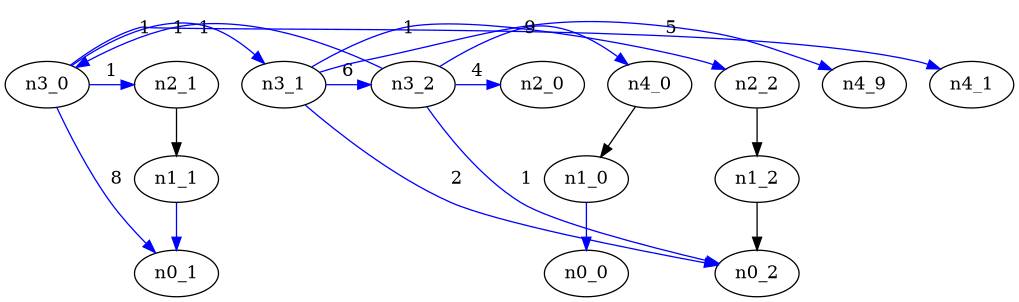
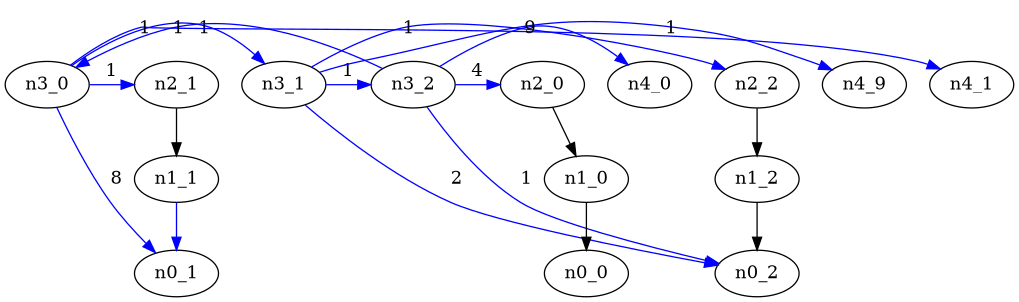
(672, 28) -> (672, 28)
(348, 71) -> (348, 71)
(622, 126) -> (561, 126)
(586, 220) -> (586, 220)
